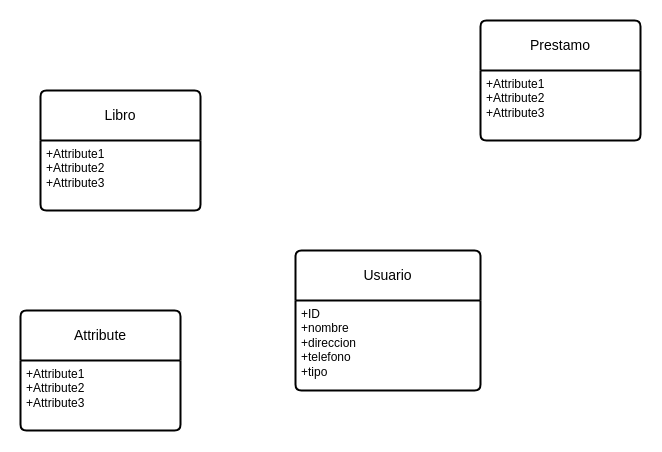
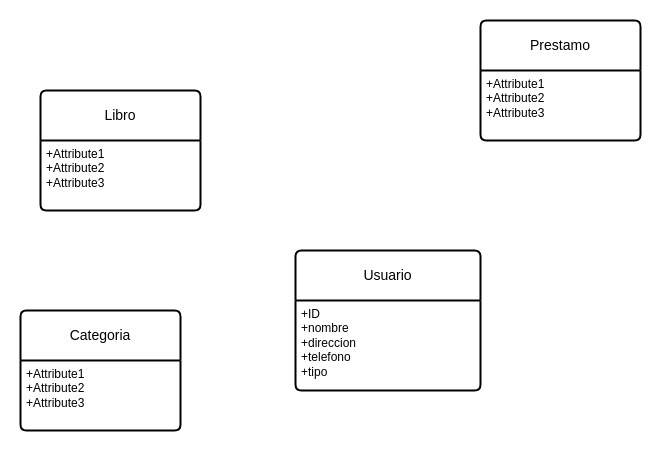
(101, 336) -> (101, 336)
